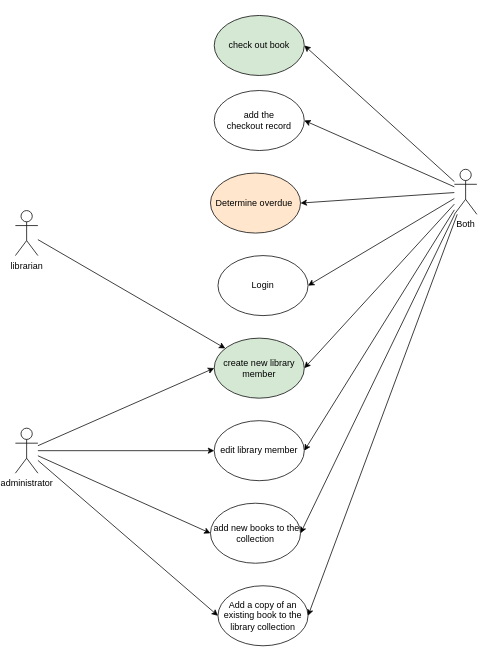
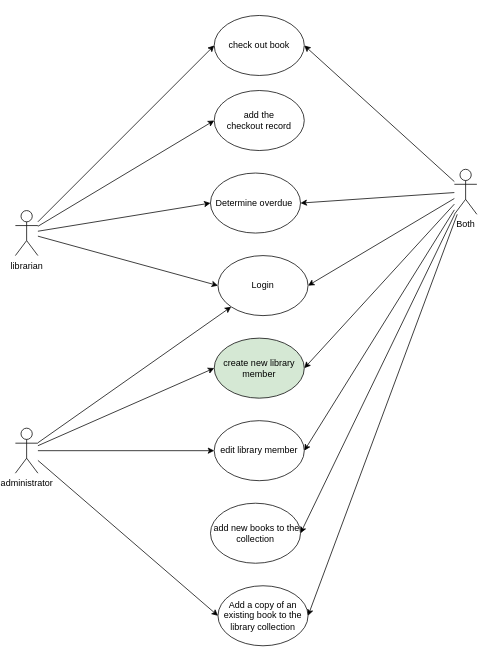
(259, 45) -> (259, 45)
none -> (124, 135)
(382, 155) -> none
(255, 203) -> (255, 203)
none -> (122, 217)
none -> (125, 260)
(129, 292) -> (124, 174)
none -> (132, 376)
(122, 493) -> none
